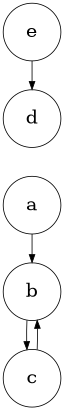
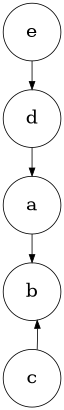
none -> (32, 158)
(27, 331) -> none
